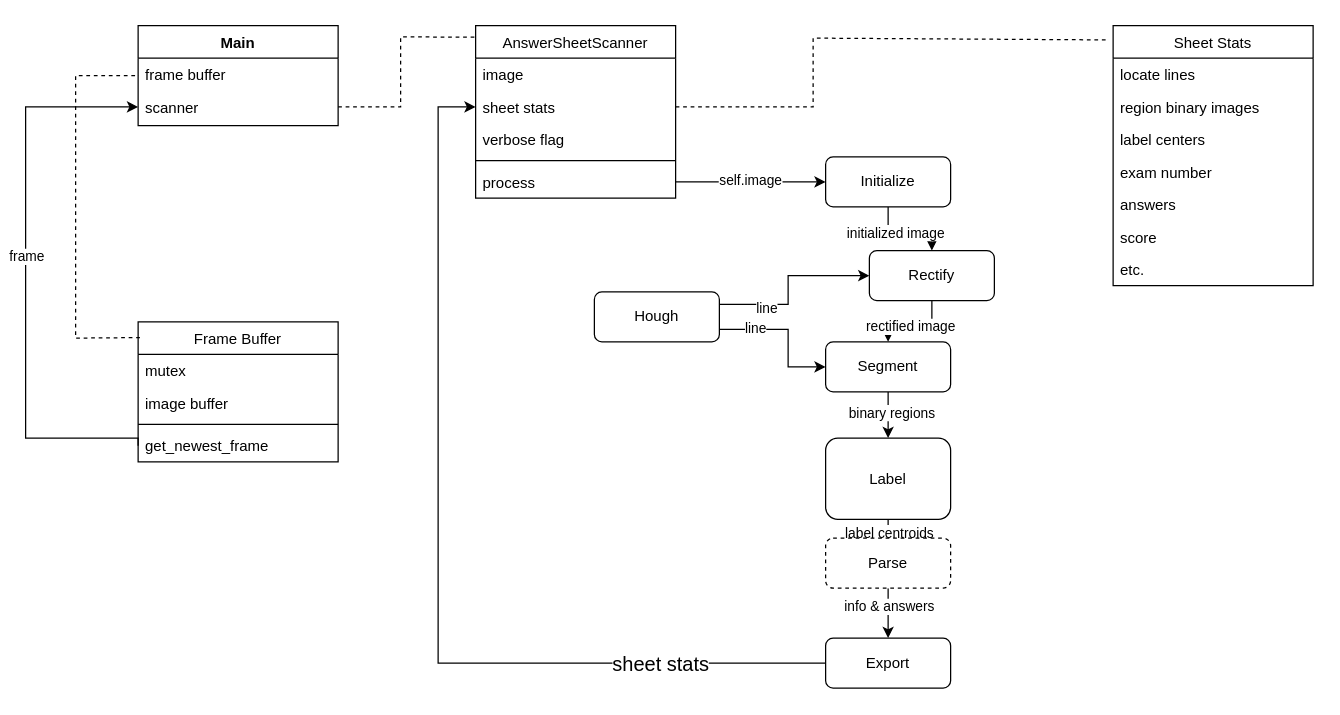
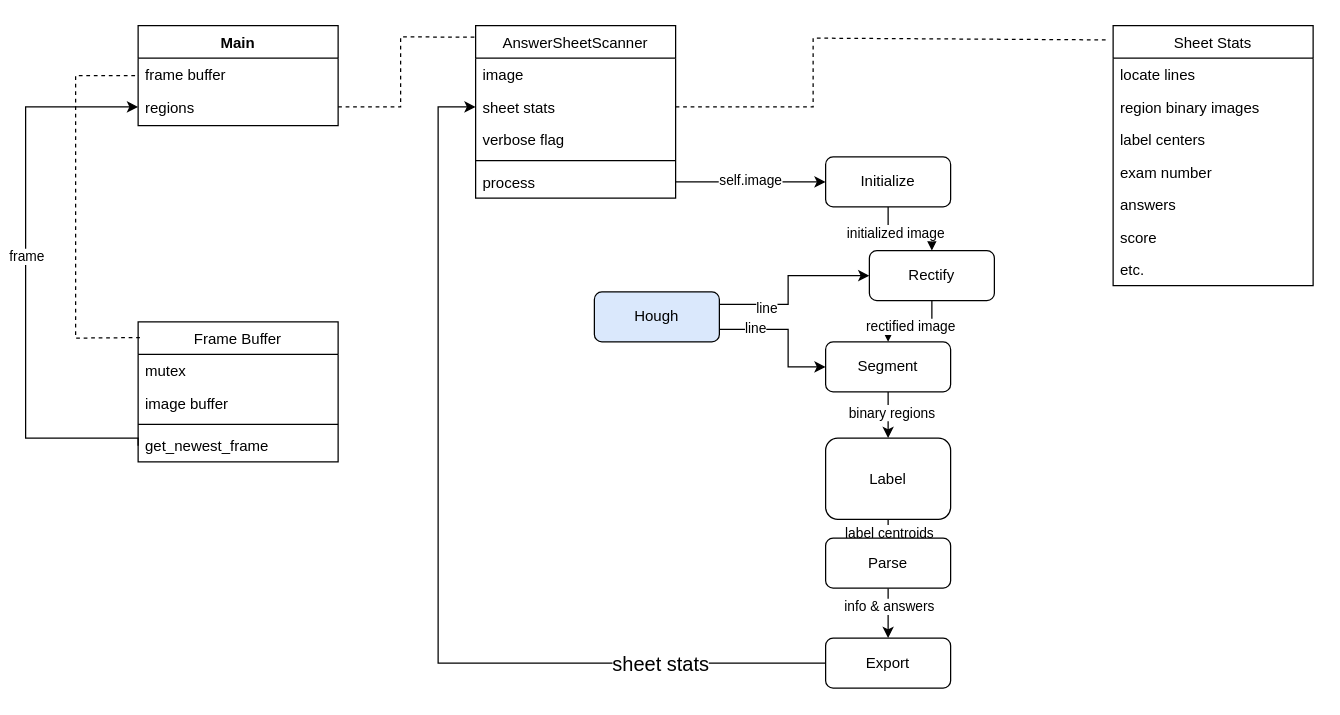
(174, 108) -> (172, 108)
(657, 317) -> (657, 317)
(888, 563) -> (888, 563)
